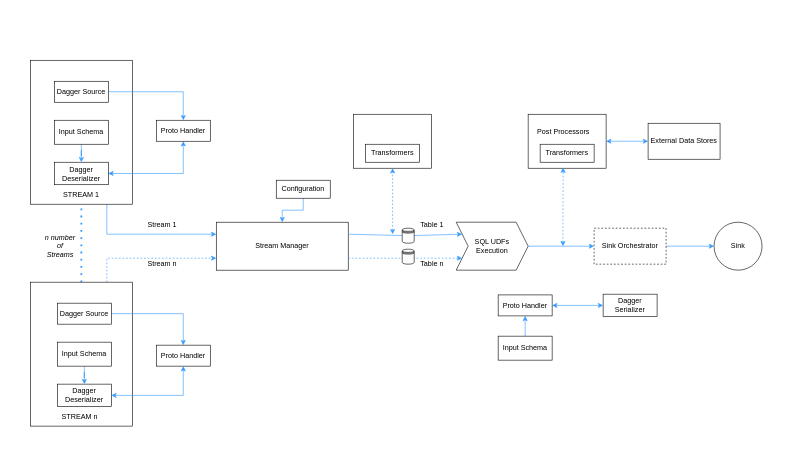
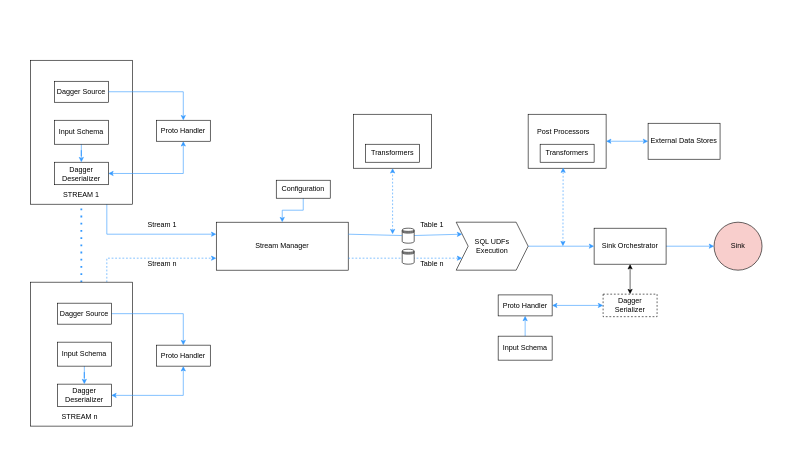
(60, 246) -> none
(630, 246) -> (630, 246)
(738, 246) -> (738, 246)
none -> (630, 289)
(630, 306) -> (630, 306)
